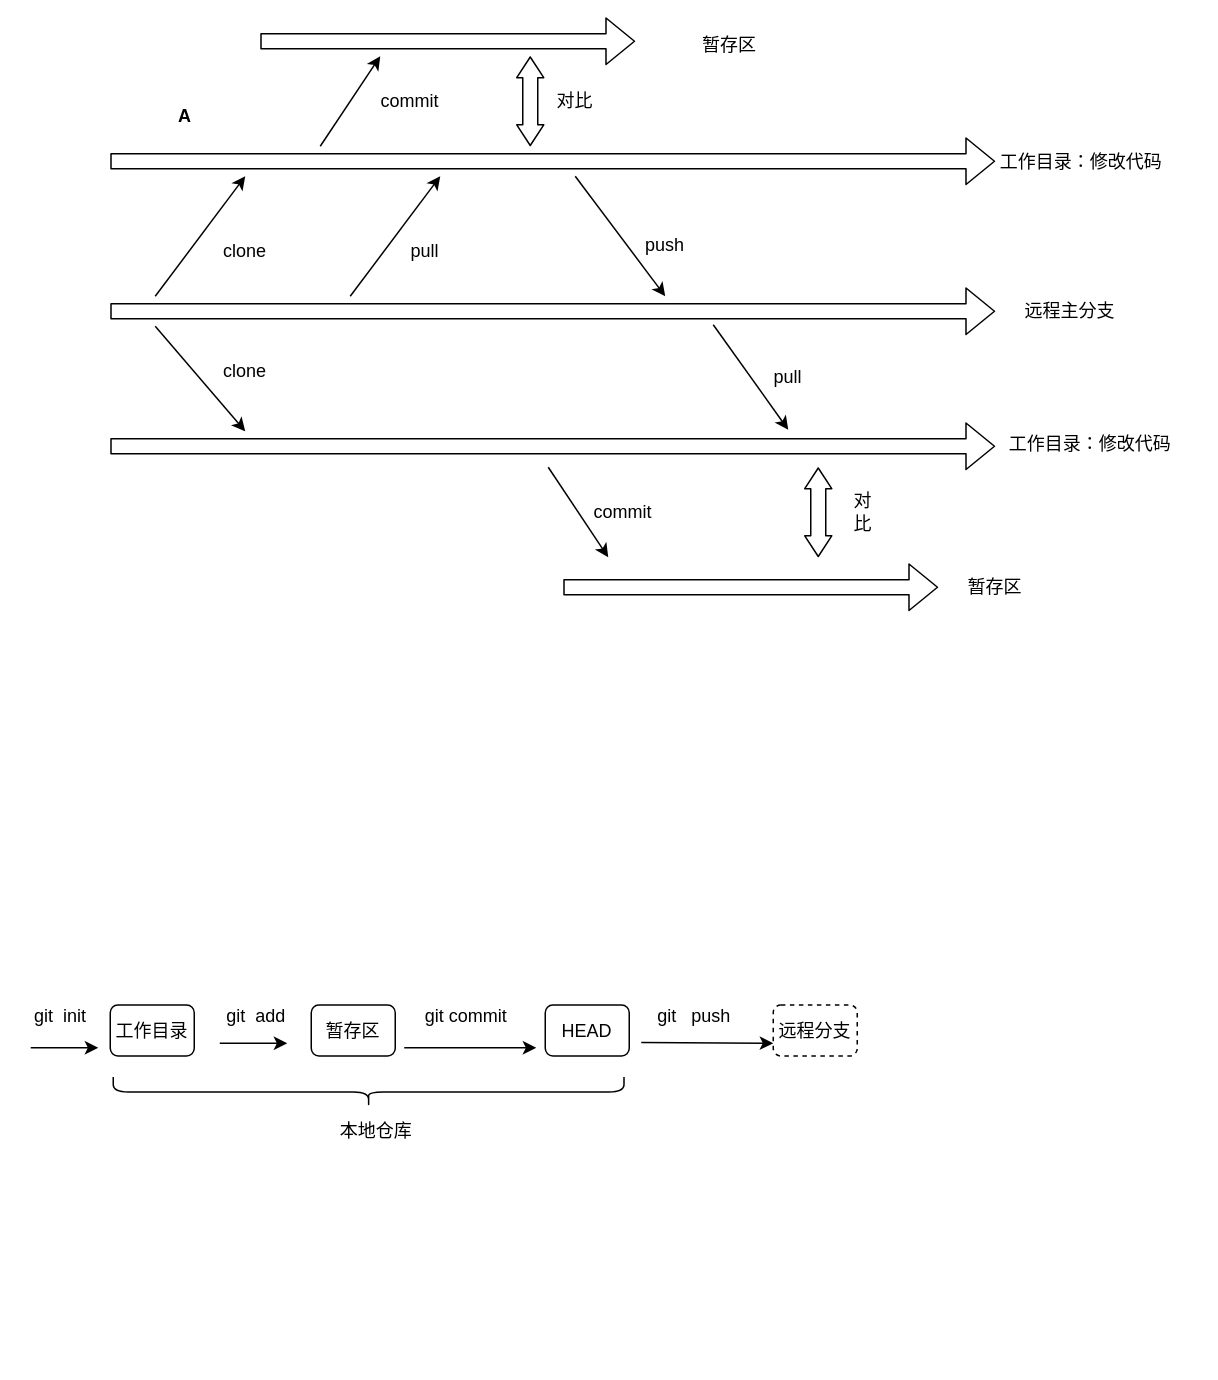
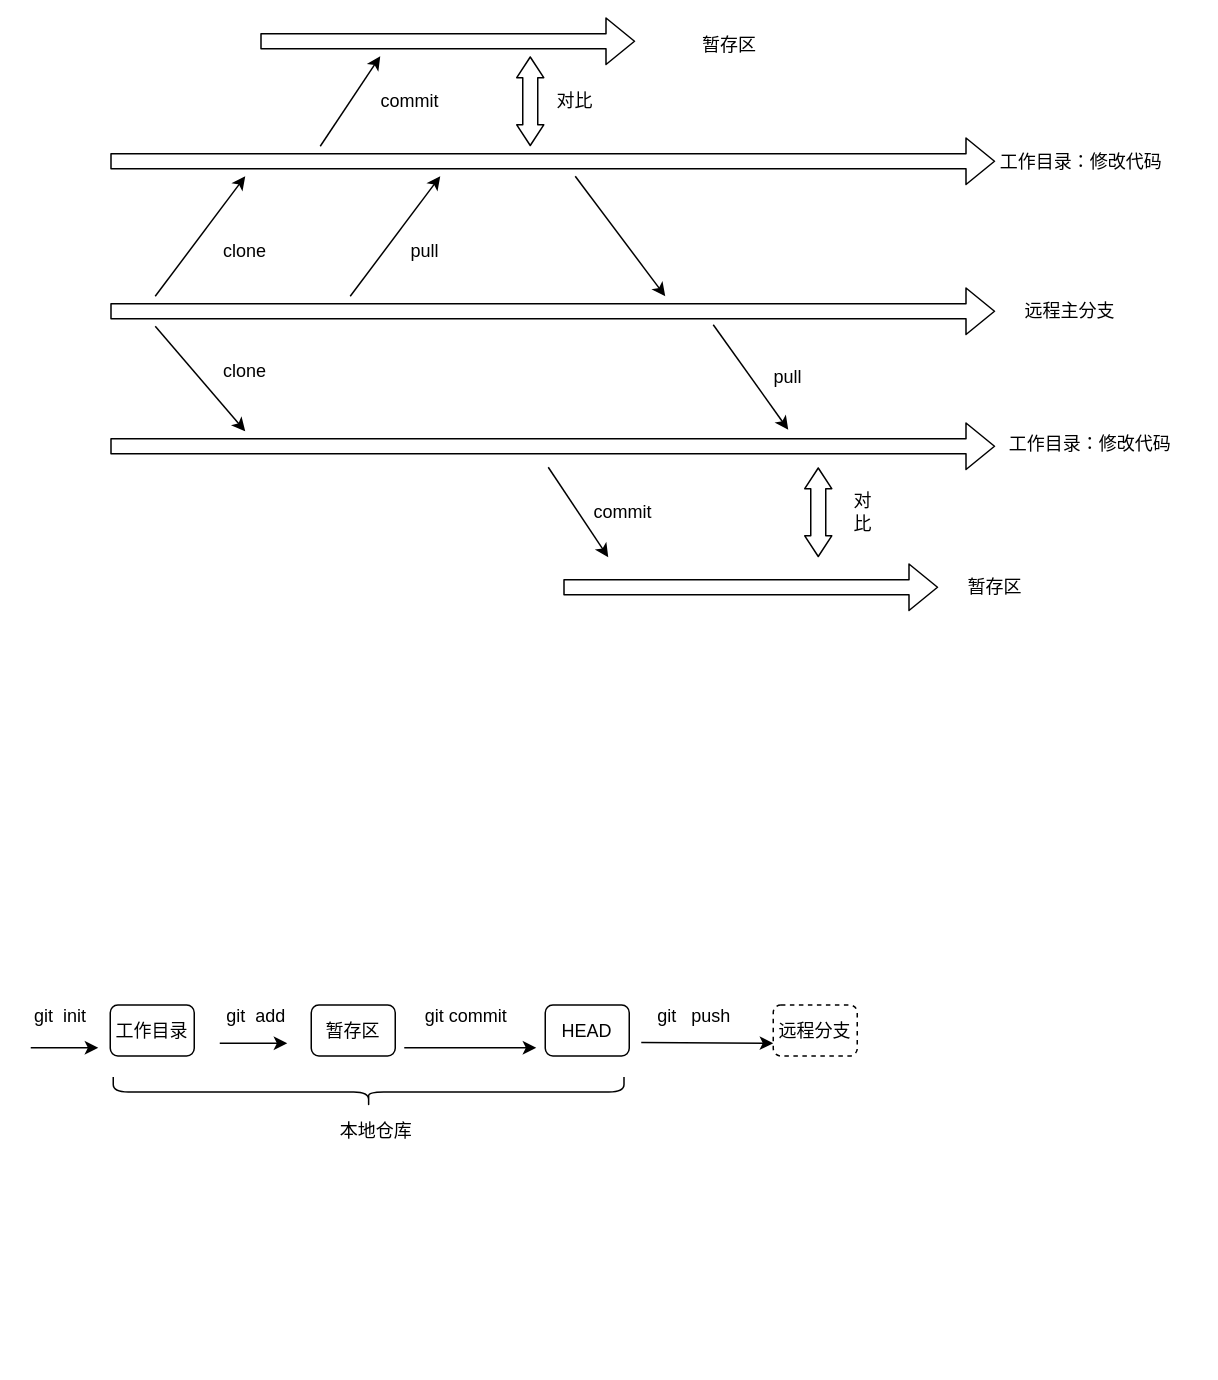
(185, 116) -> none
(665, 245) -> none
